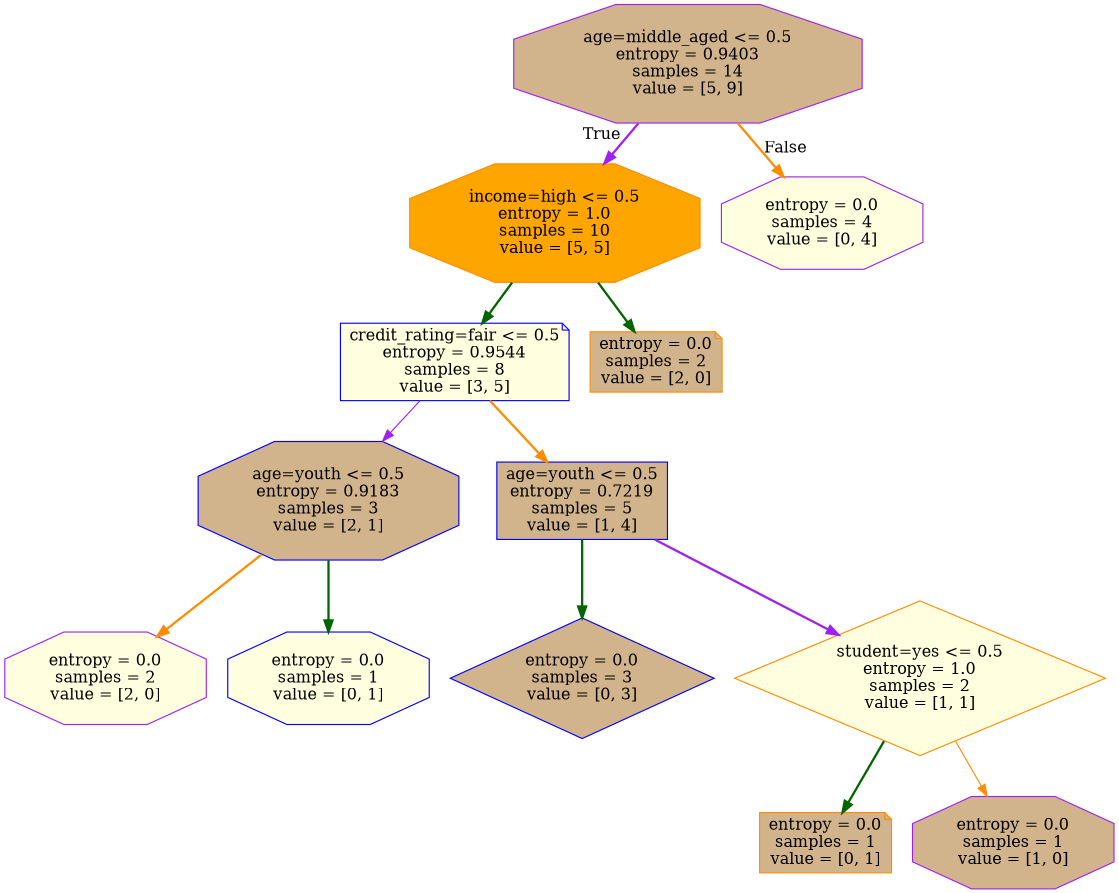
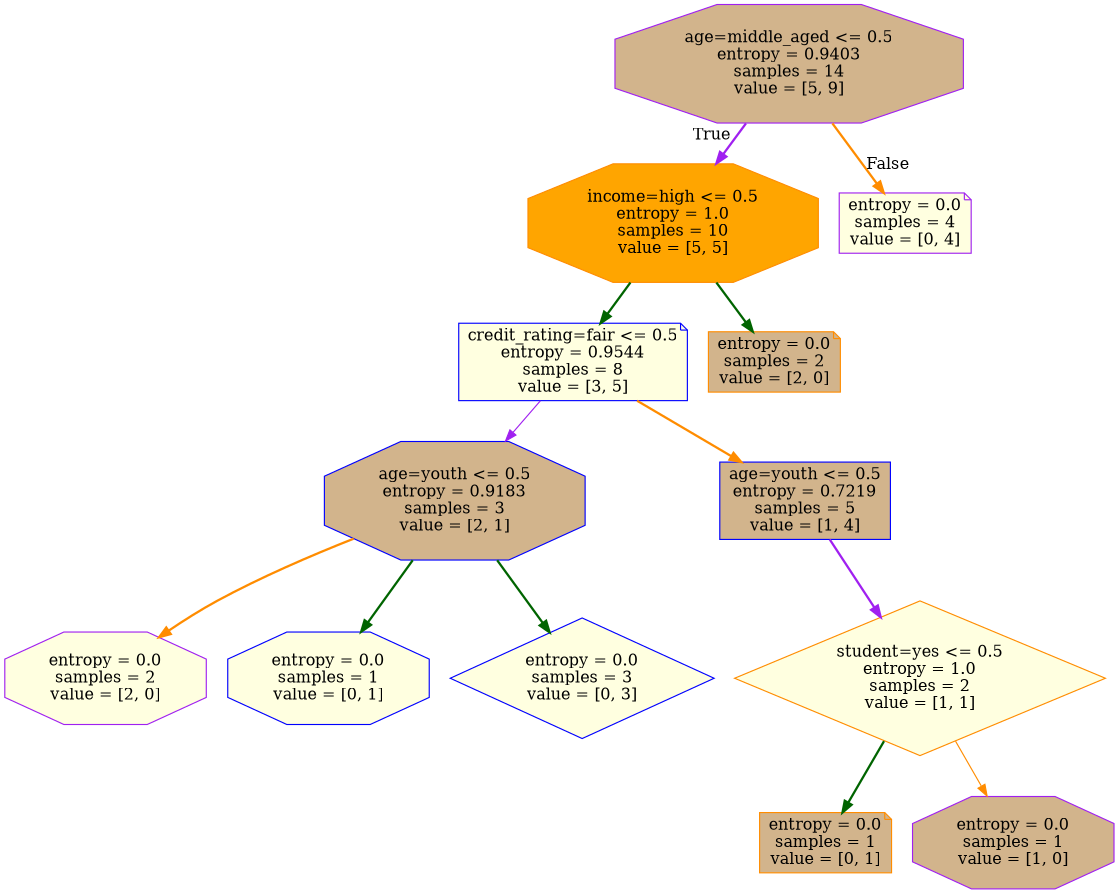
(822, 223) -> (905, 223)
(582, 573) -> (520, 592)
(582, 678) -> (582, 678)
